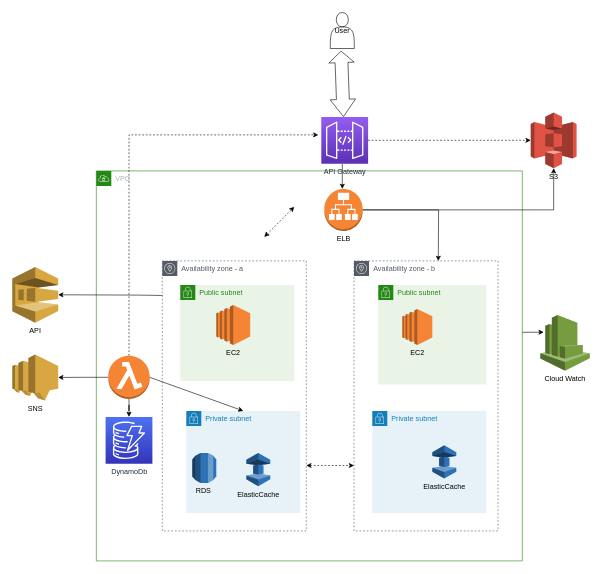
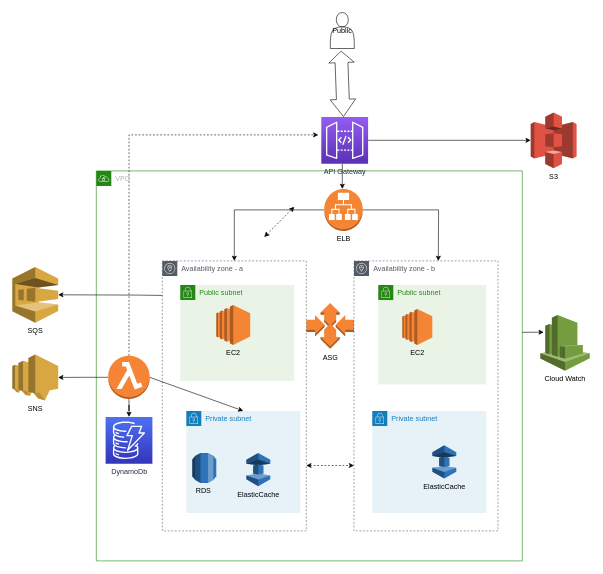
(342, 30) -> (342, 30)
(447, 140) -> (447, 140)
(554, 210) -> (234, 210)
none -> (330, 326)
(35, 331) -> (35, 331)
